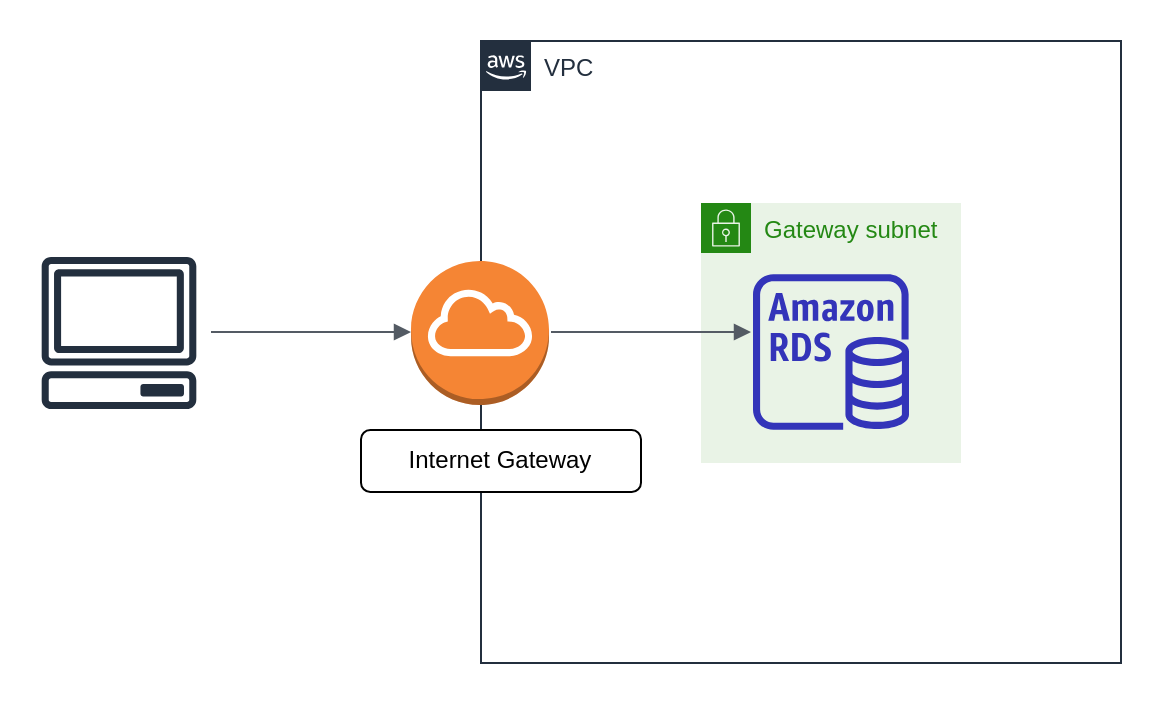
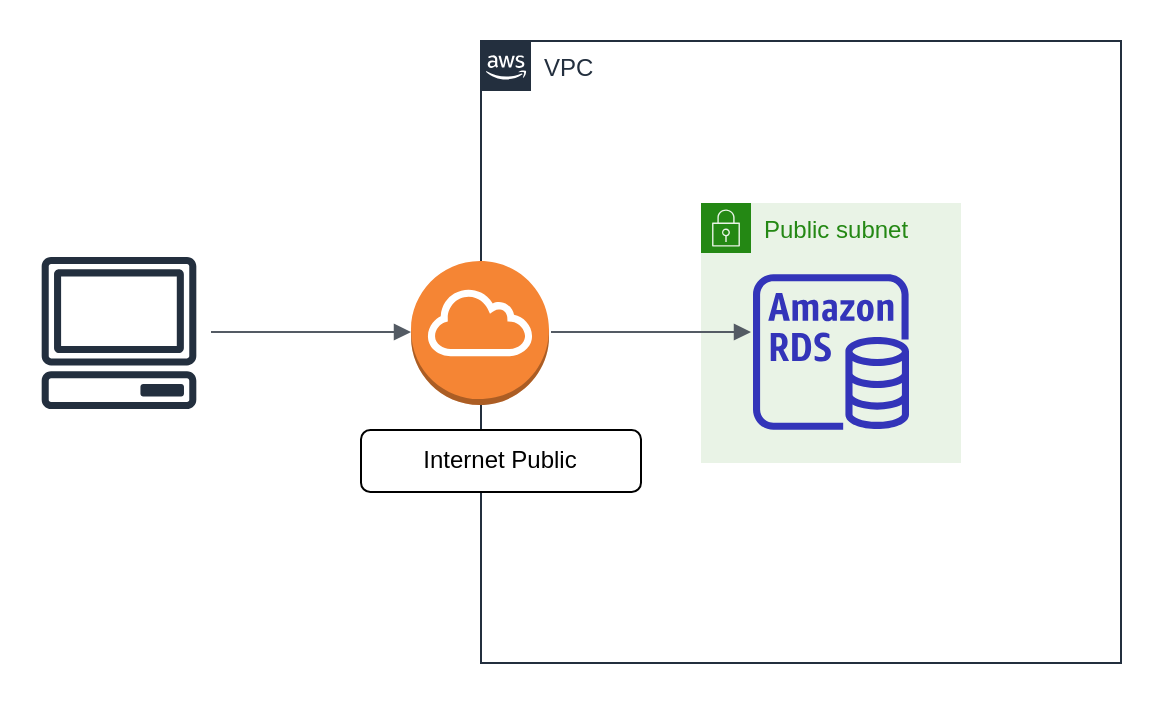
(856, 231) -> (843, 231)
(501, 461) -> (501, 461)
